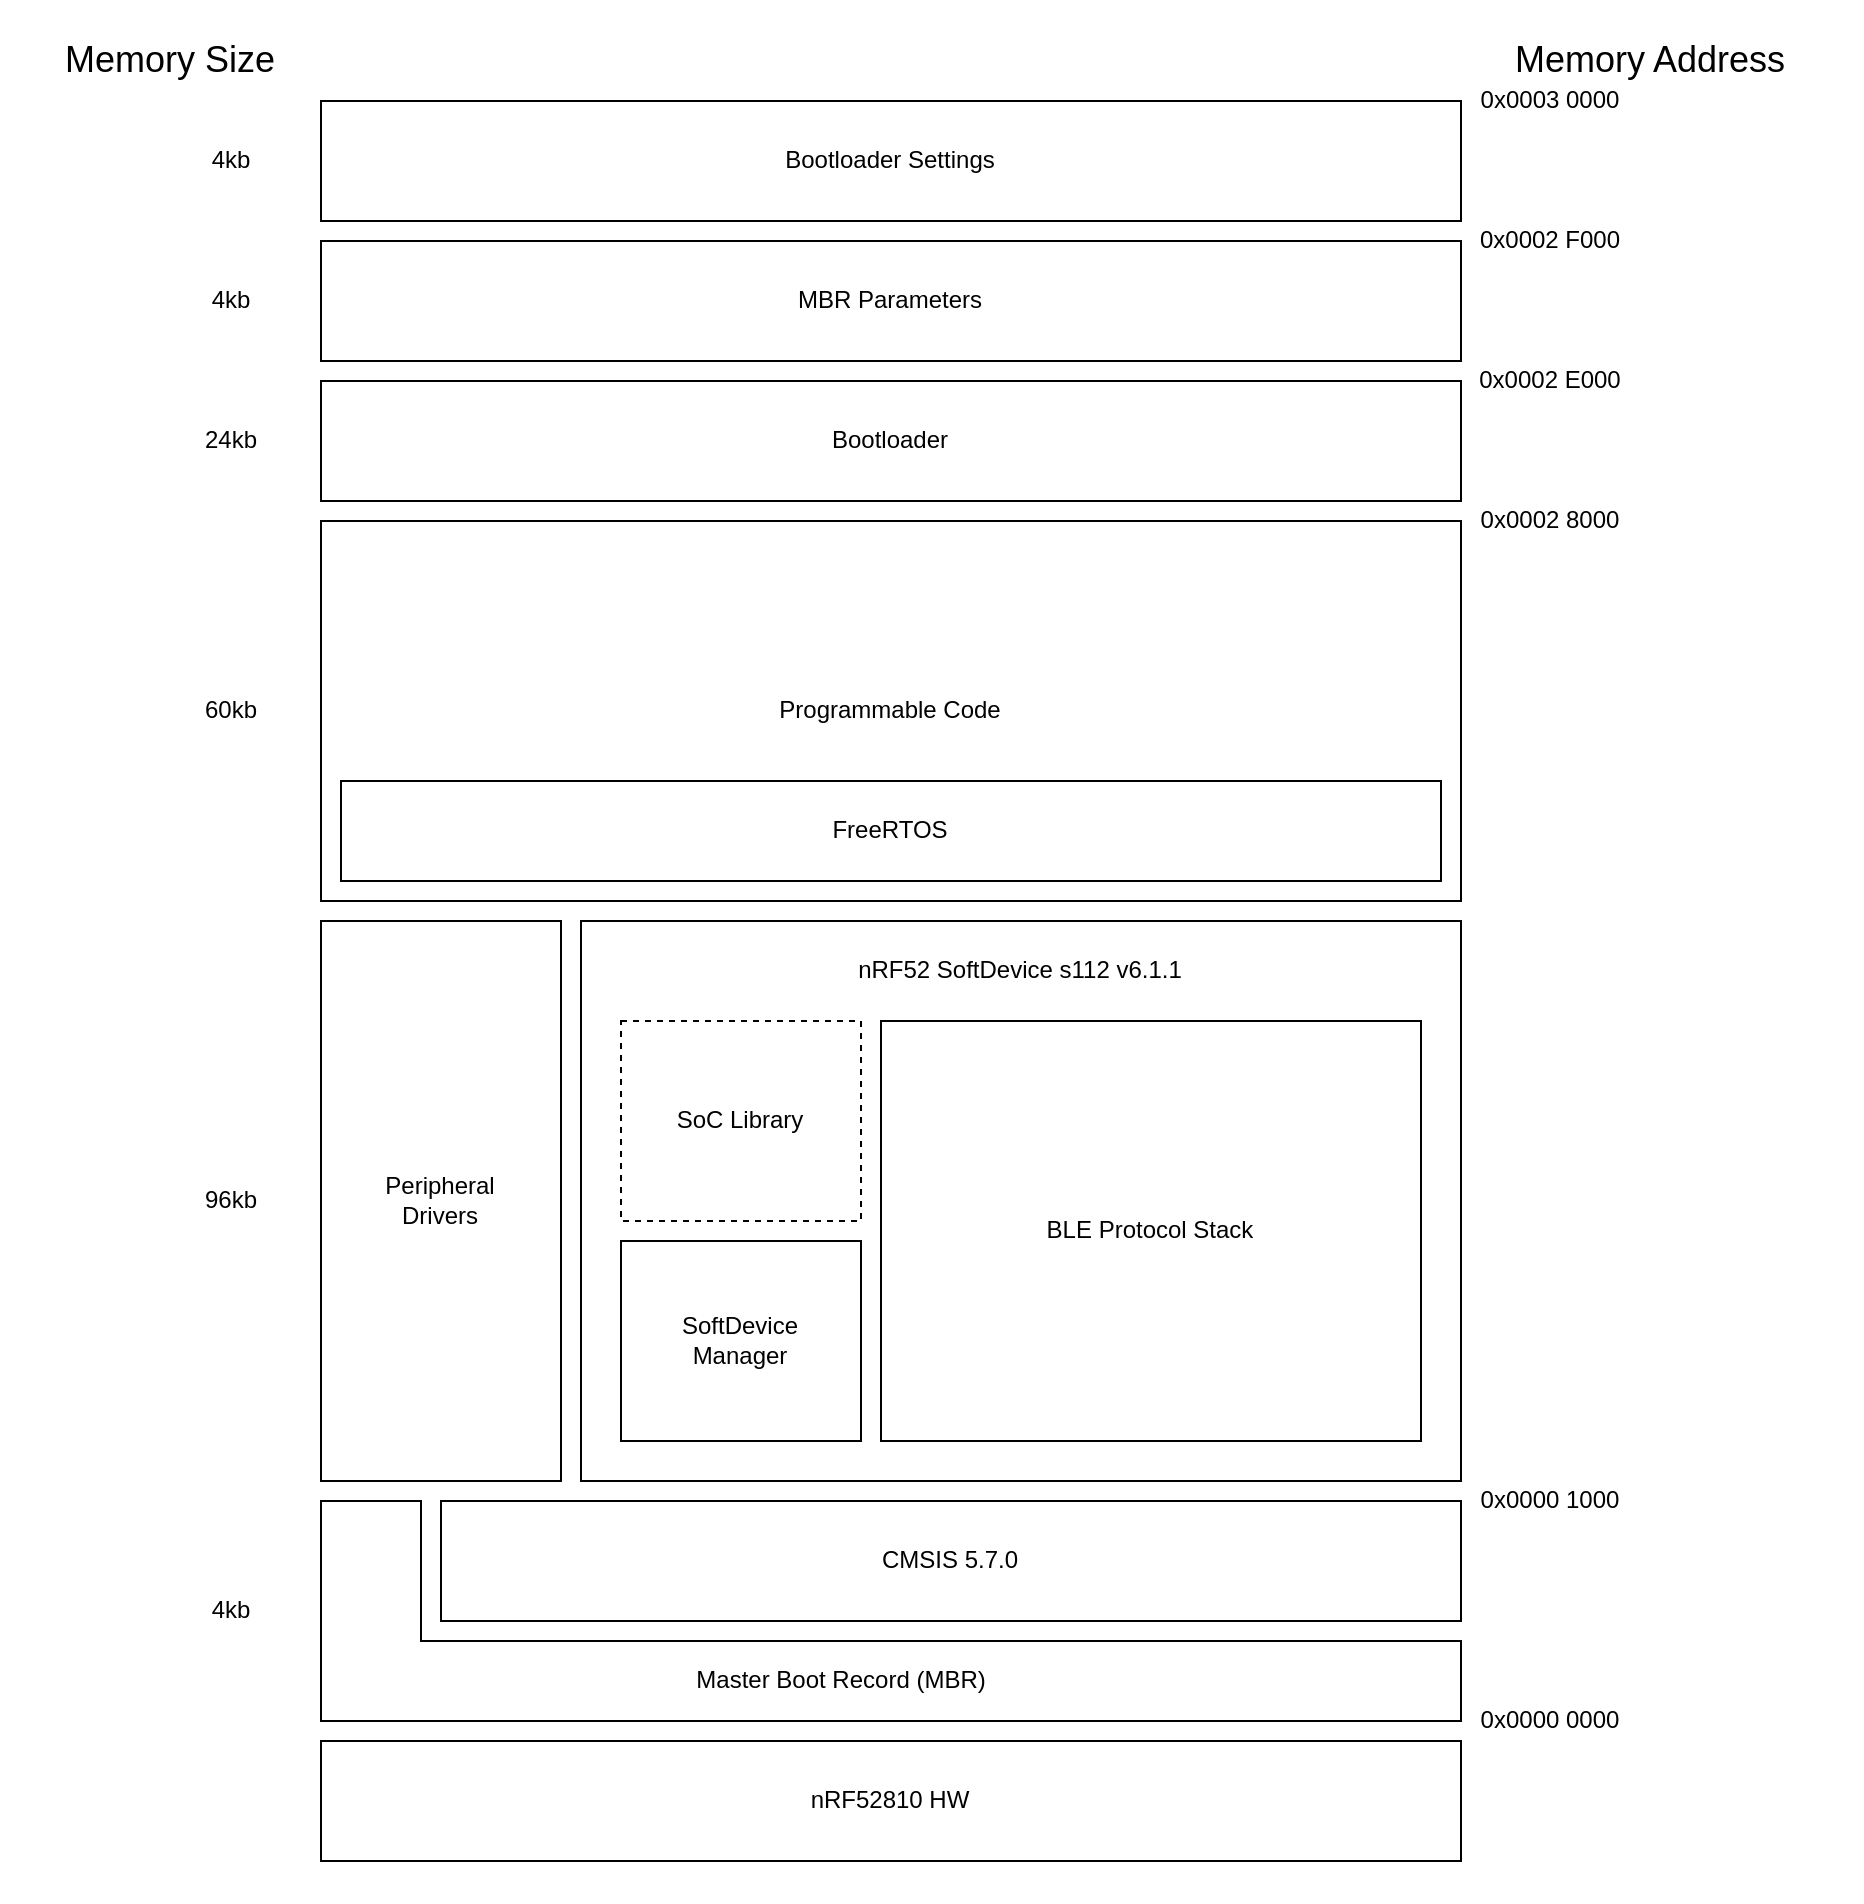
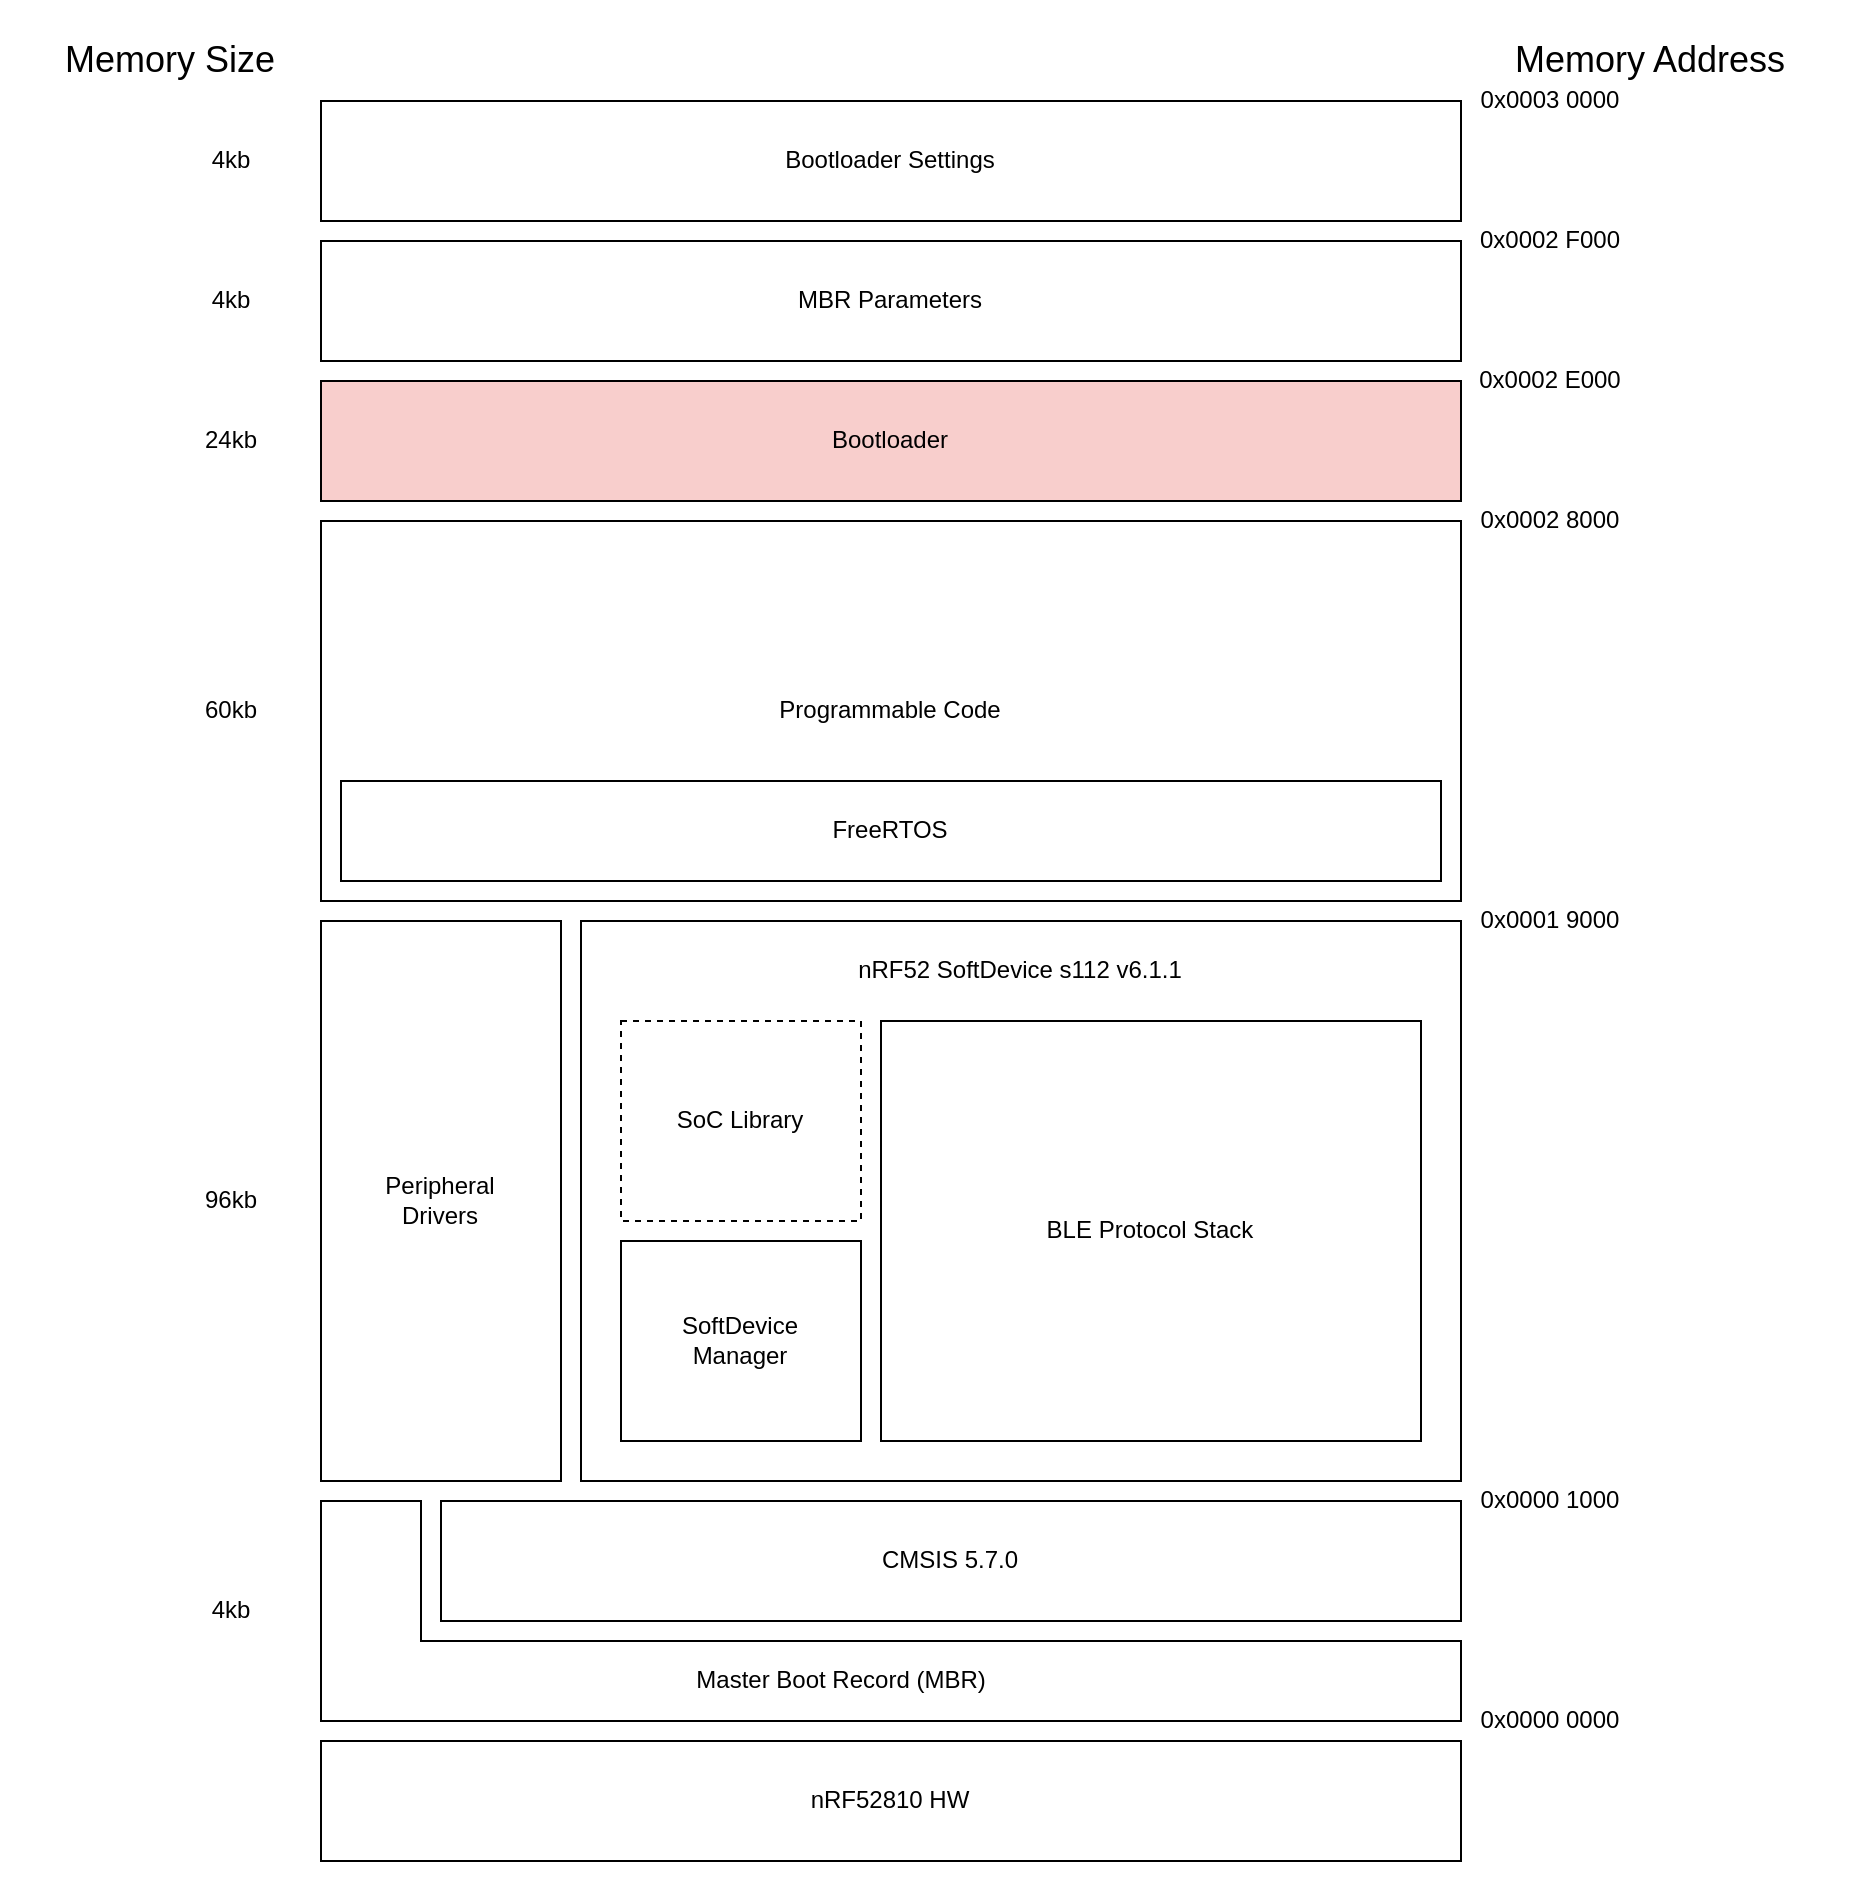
(891, 441) -> (891, 441)
none -> (1551, 921)
